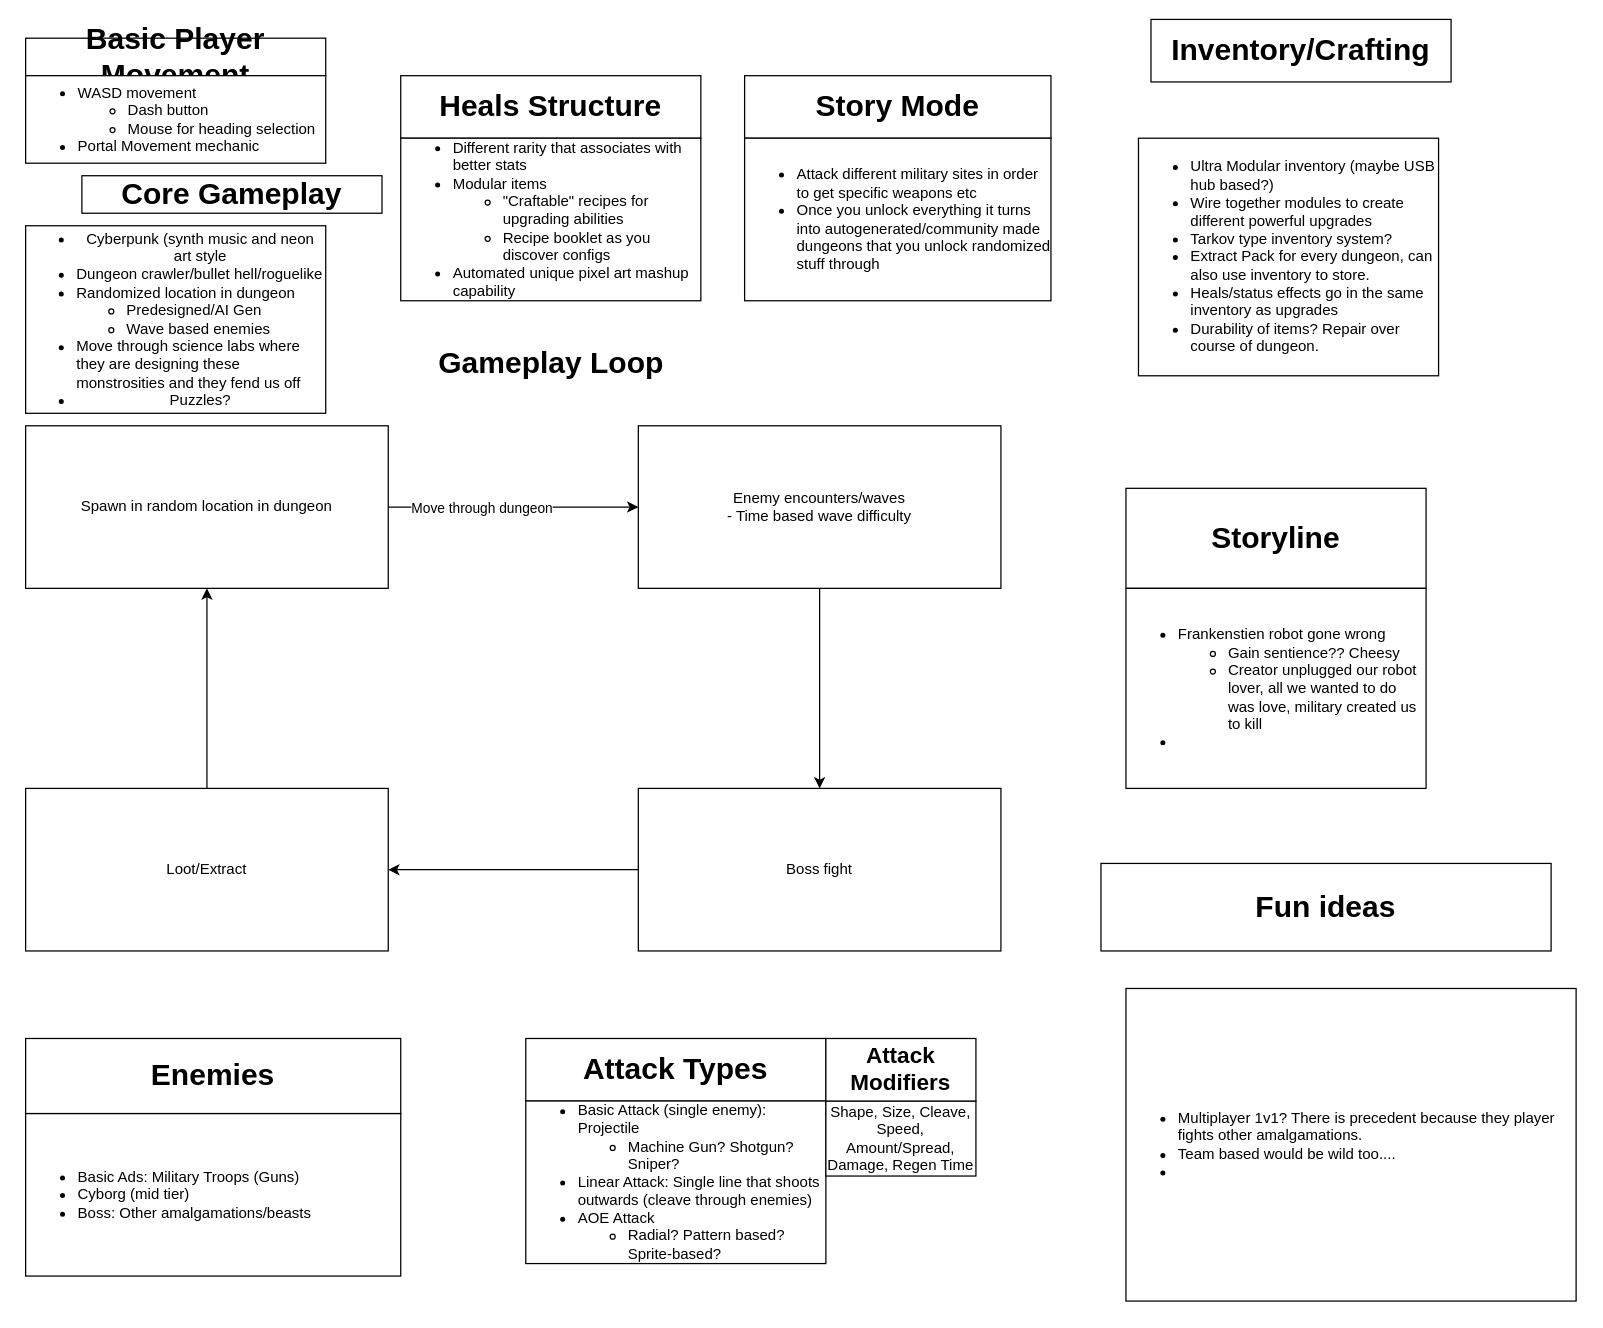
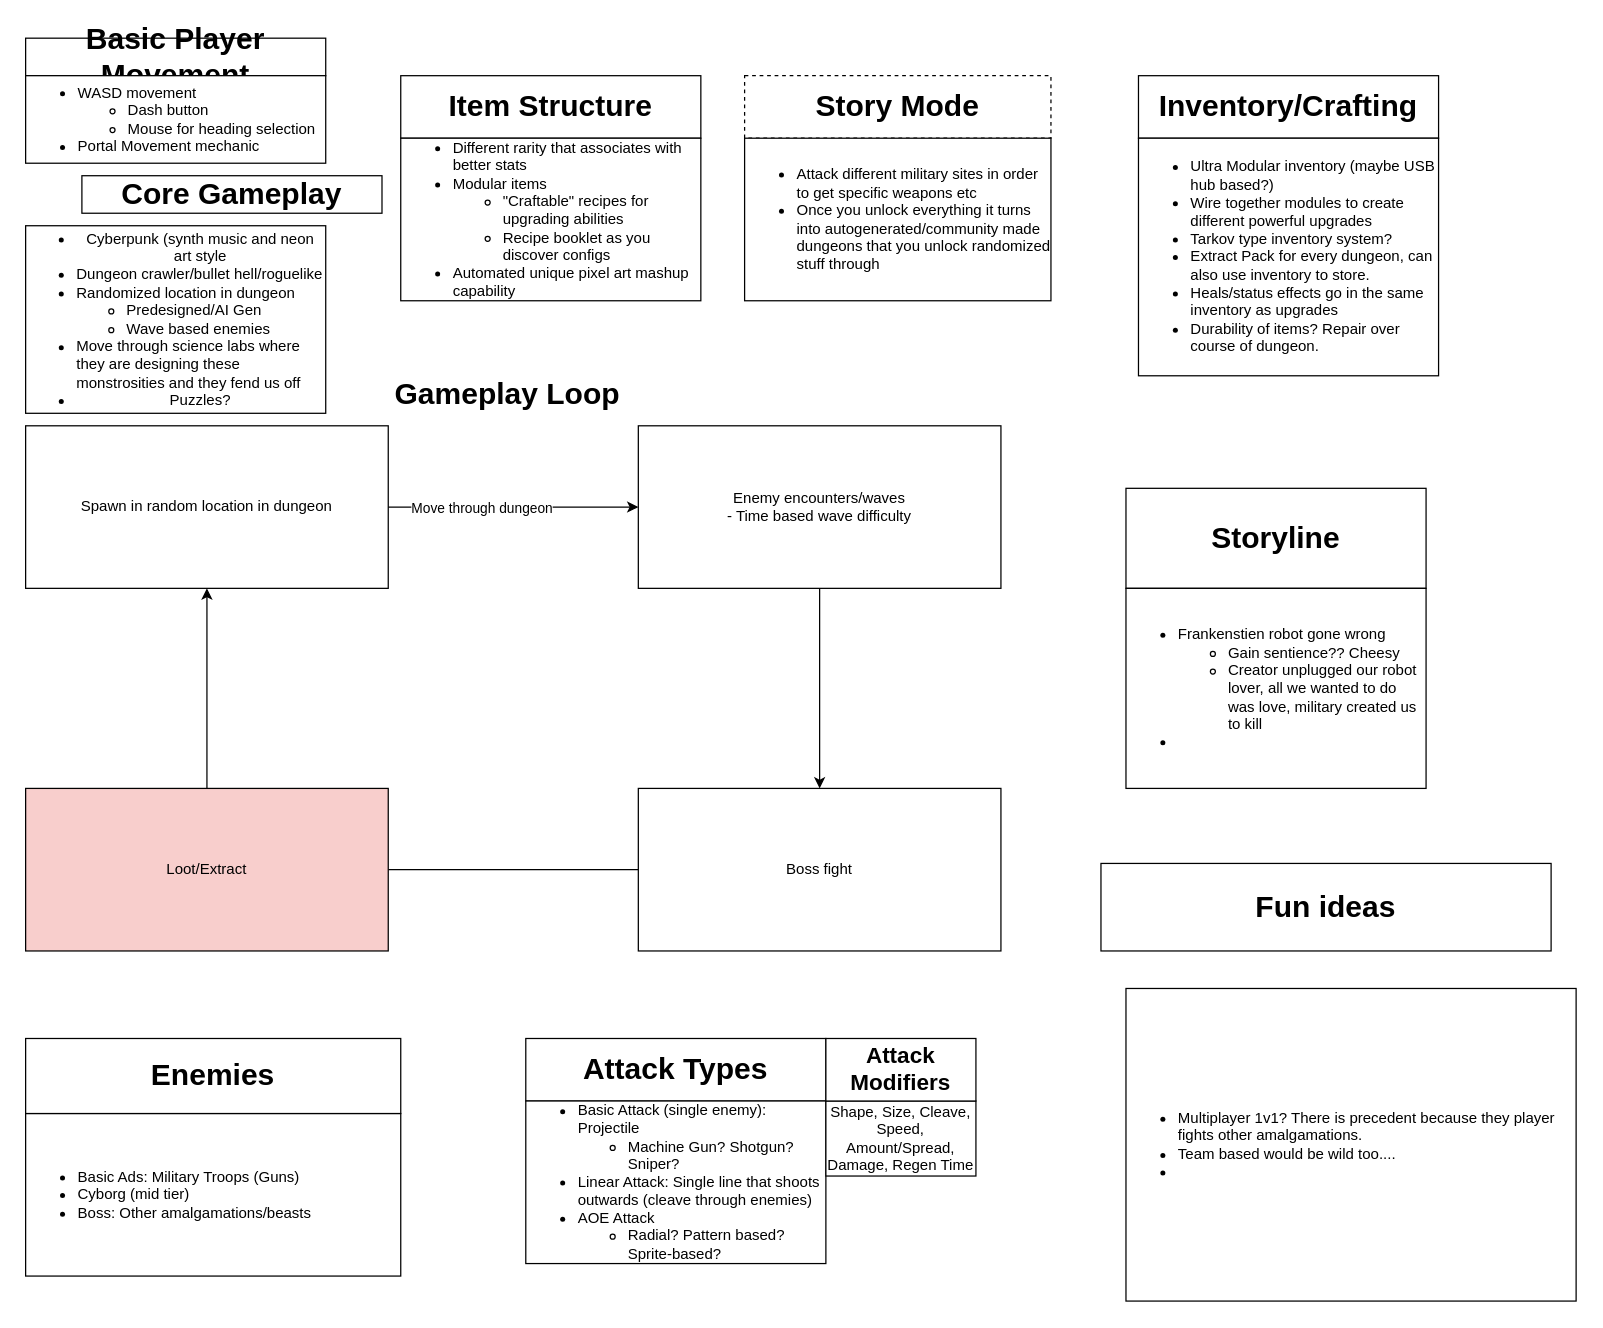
(1301, 51) -> (1288, 107)
(551, 107) -> (551, 107)
(898, 107) -> (898, 107)
(551, 363) -> (507, 394)
(207, 869) -> (207, 869)
(398, 869) -> (394, 869)
